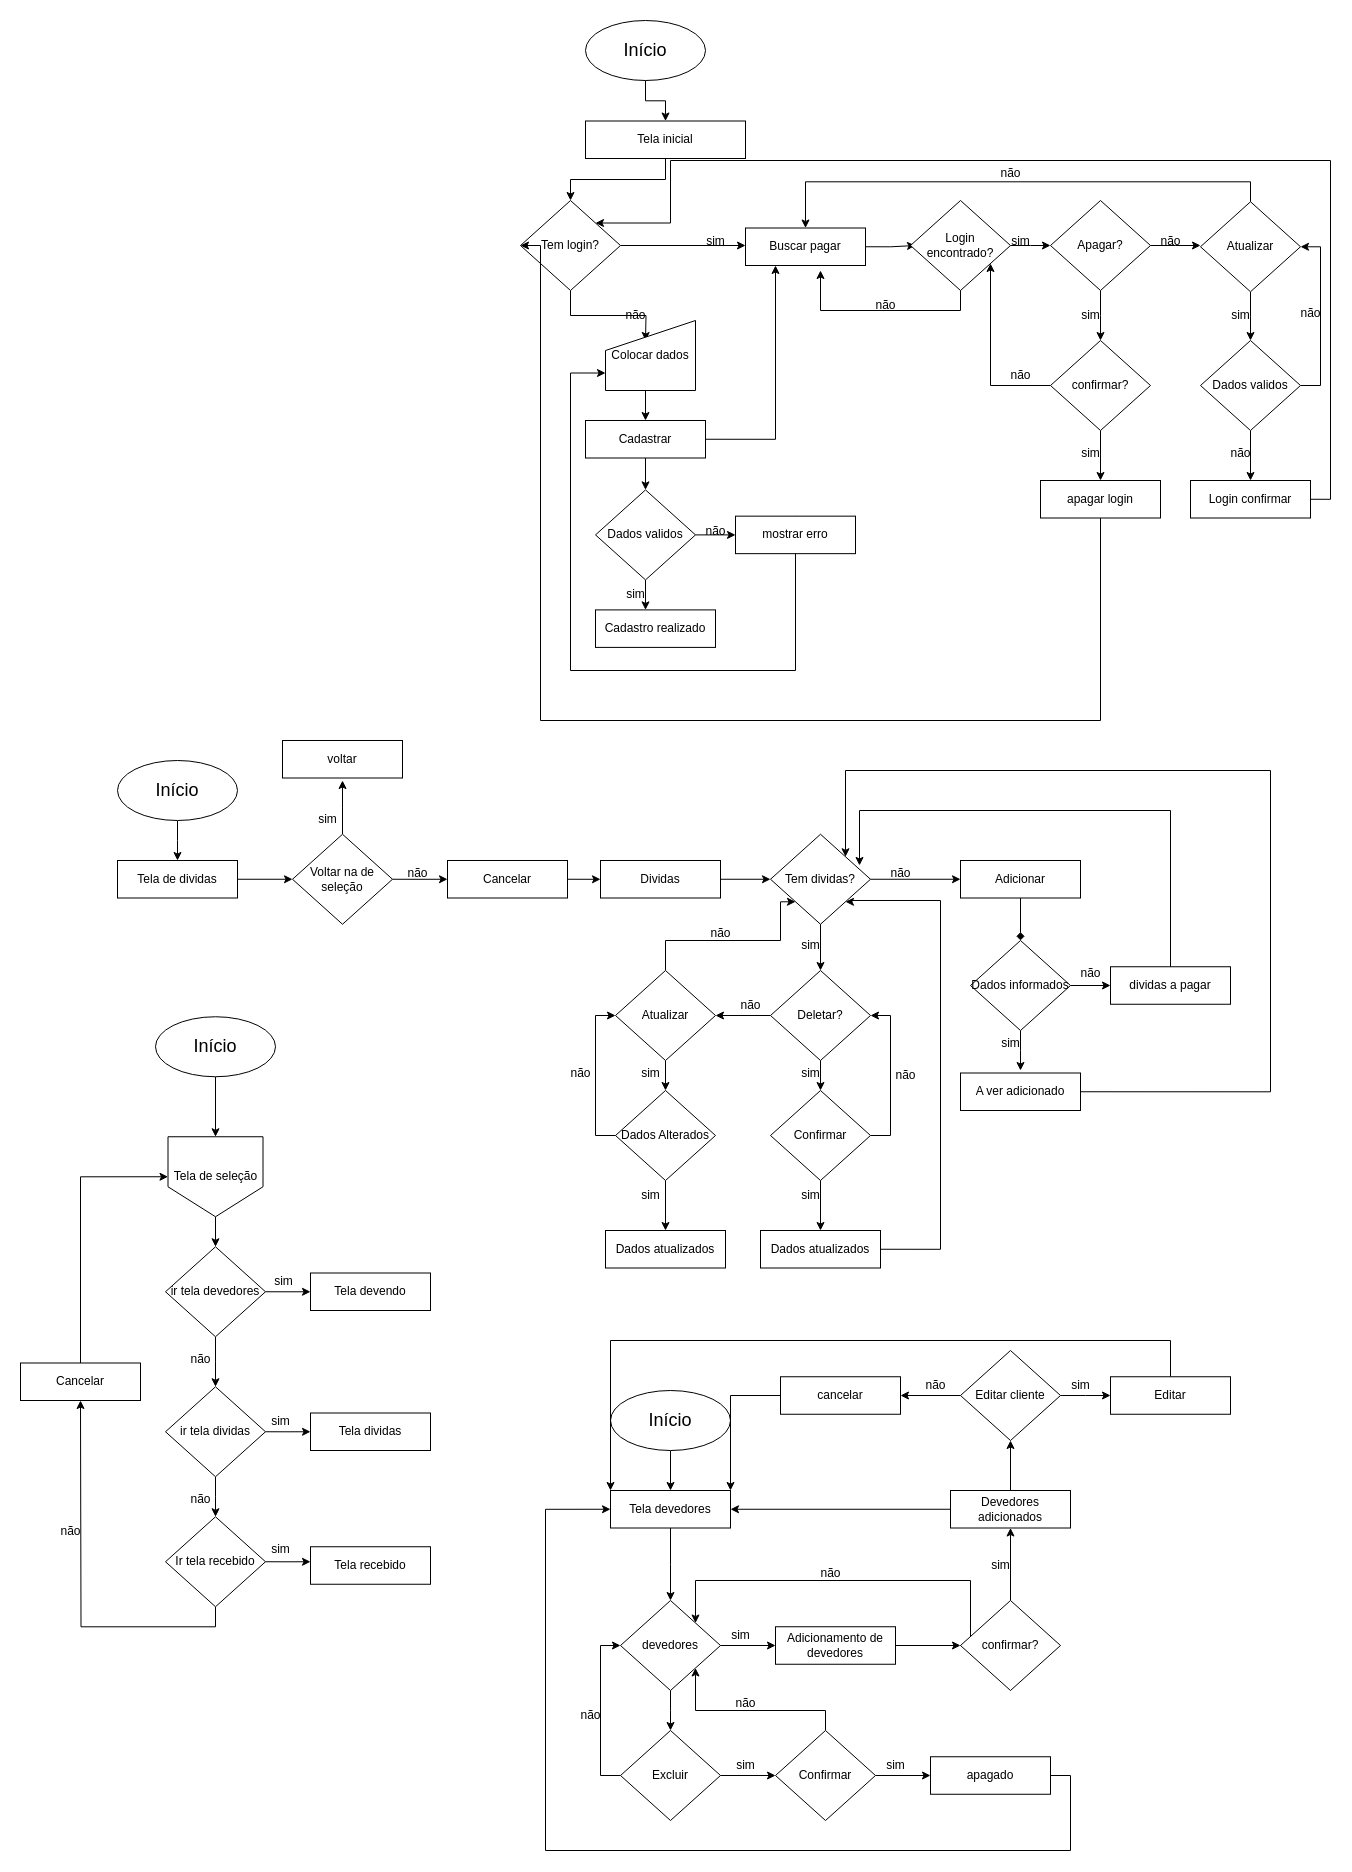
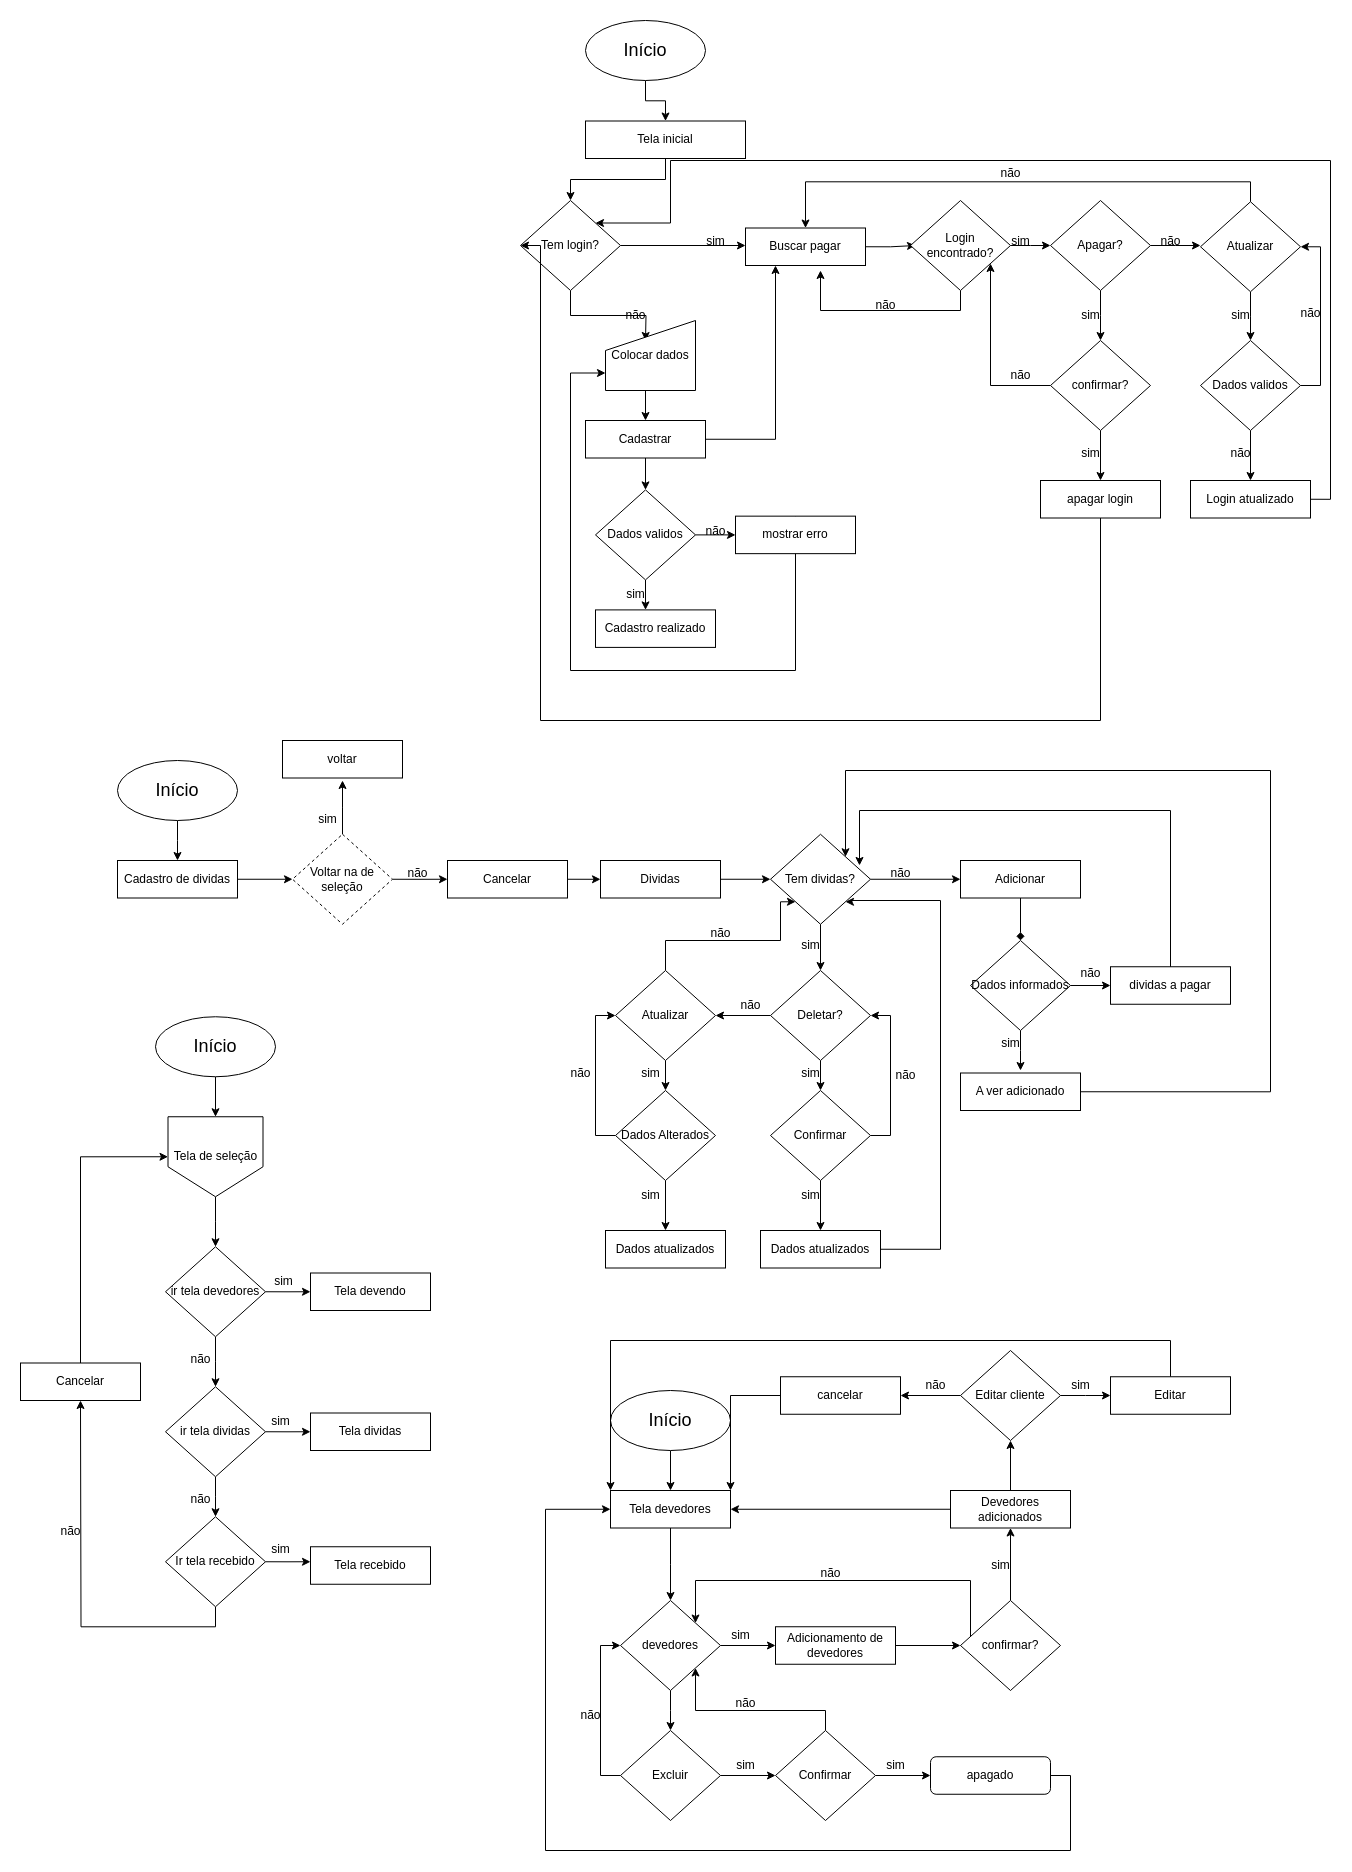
(1251, 500) -> (1251, 500)
(343, 879) -> (343, 879)
(178, 880) -> (178, 880)
(216, 1177) -> (216, 1157)
(991, 1776) -> (991, 1776)
